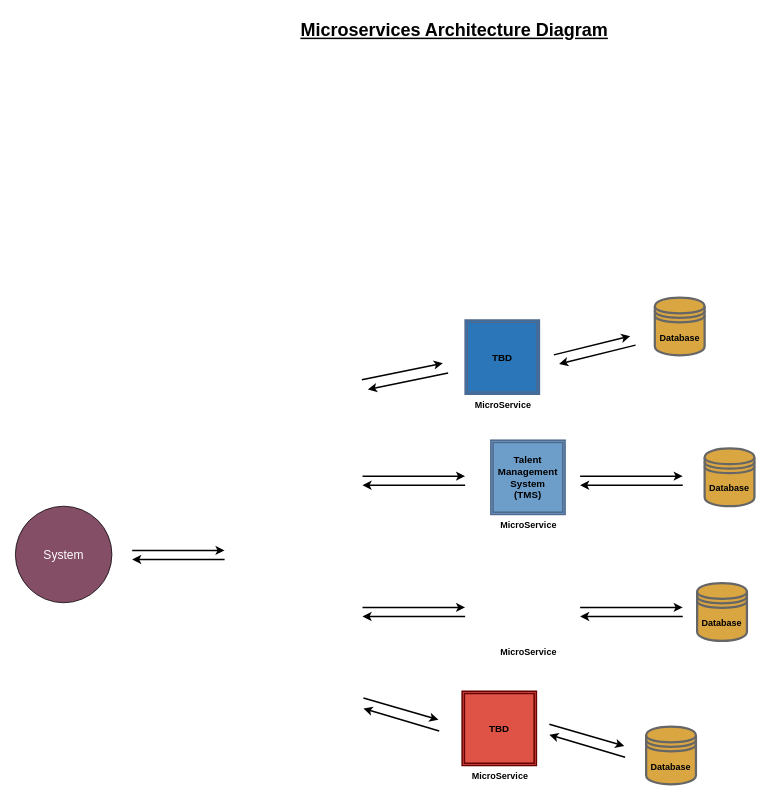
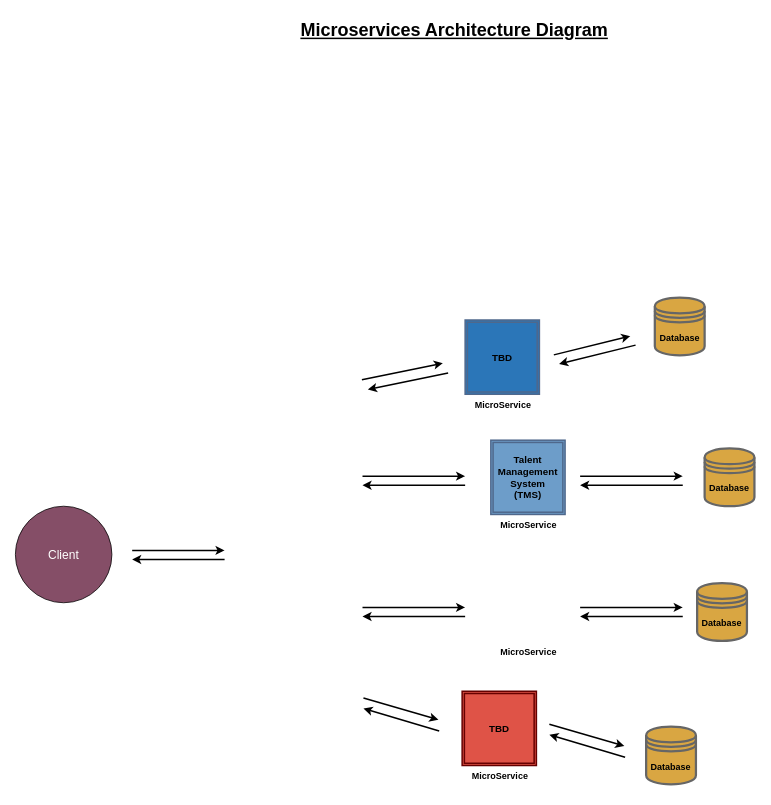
(64, 555) -> (64, 555)
